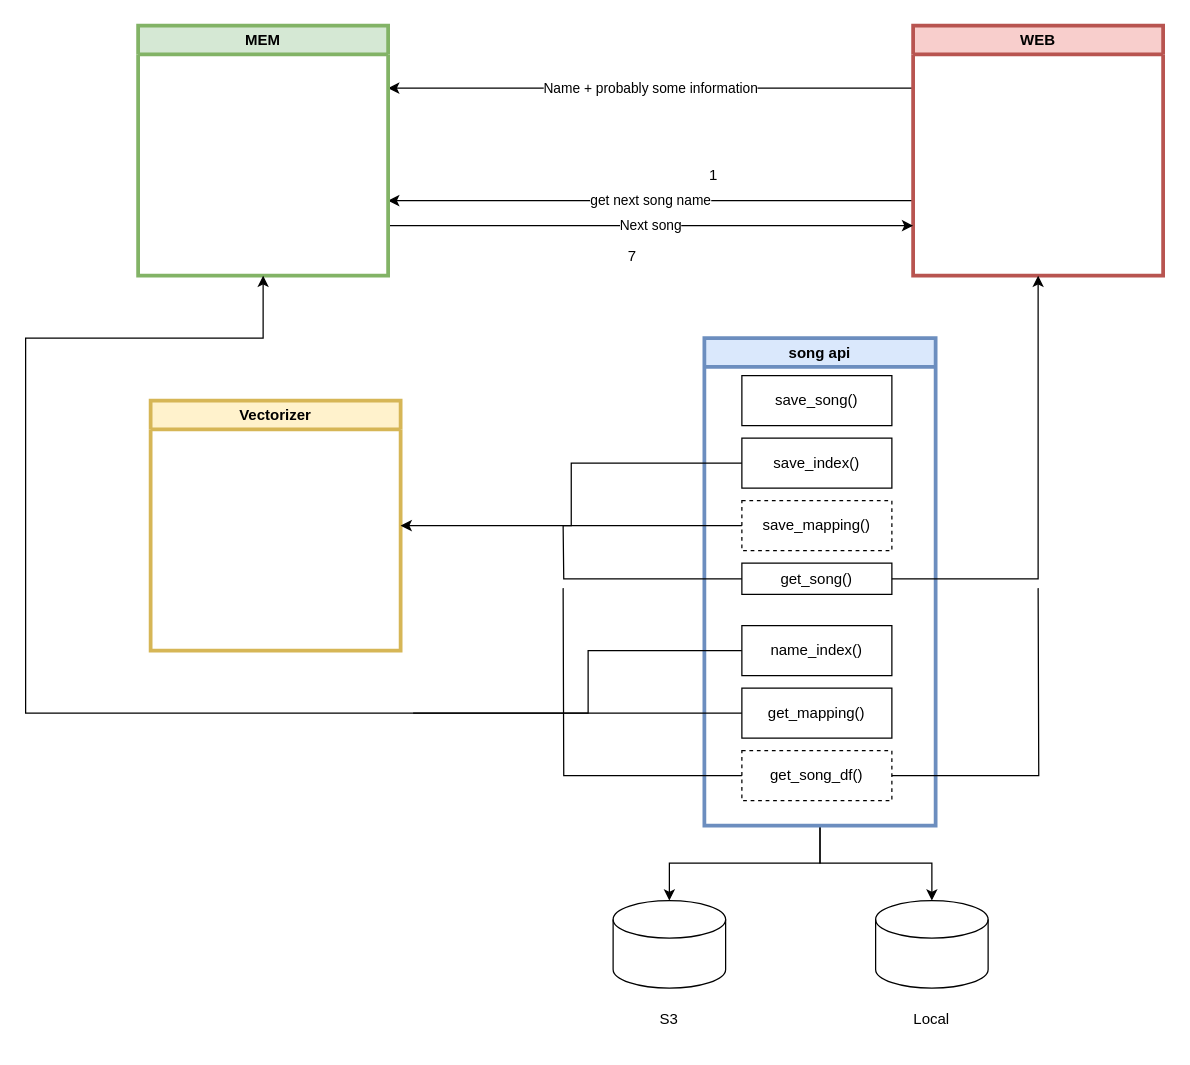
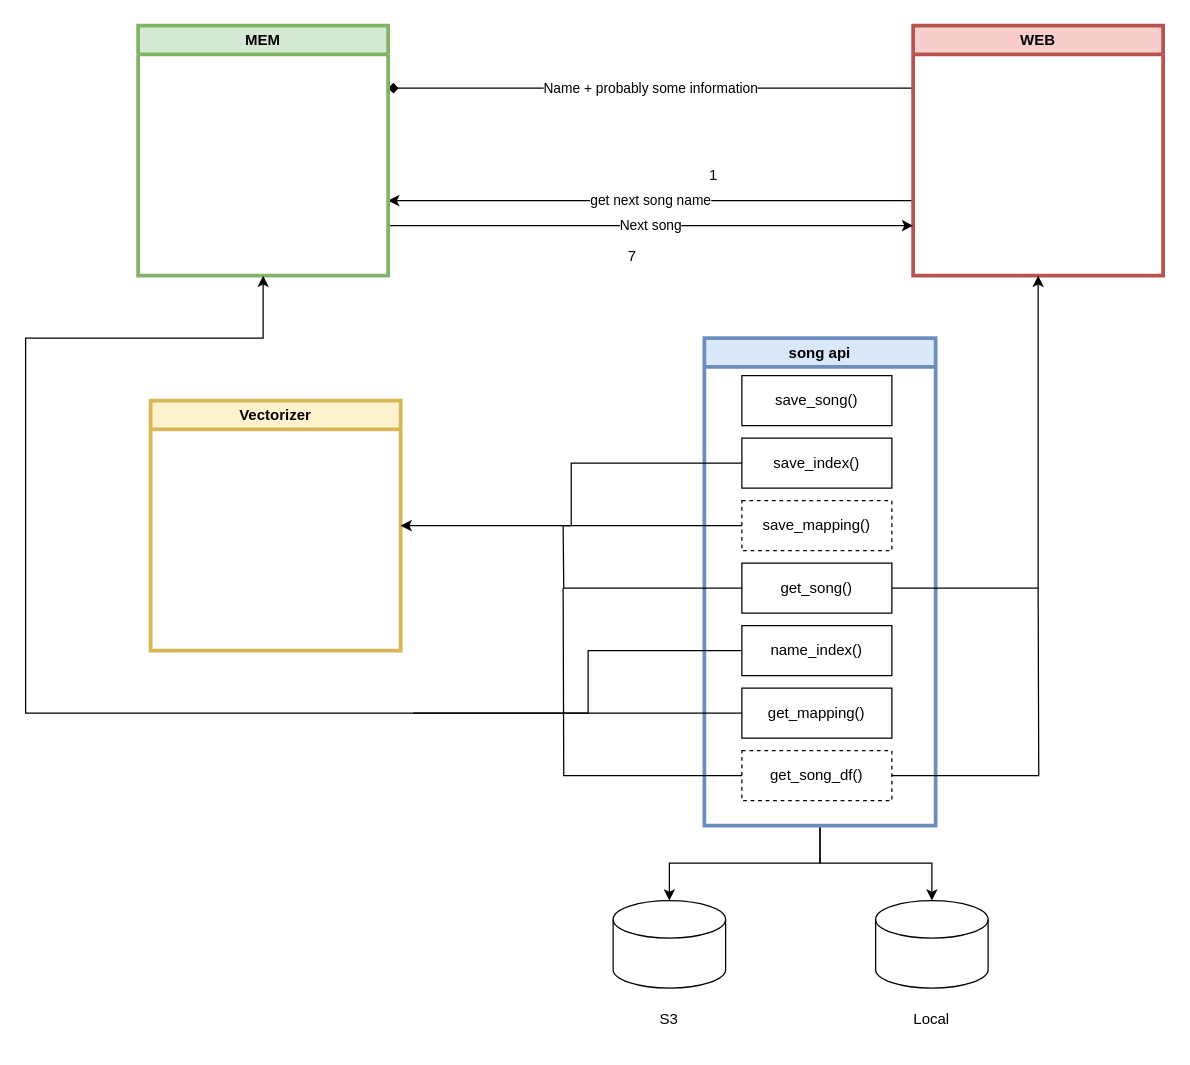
(398, 88) -> (399, 88)
(817, 579) -> (817, 588)
